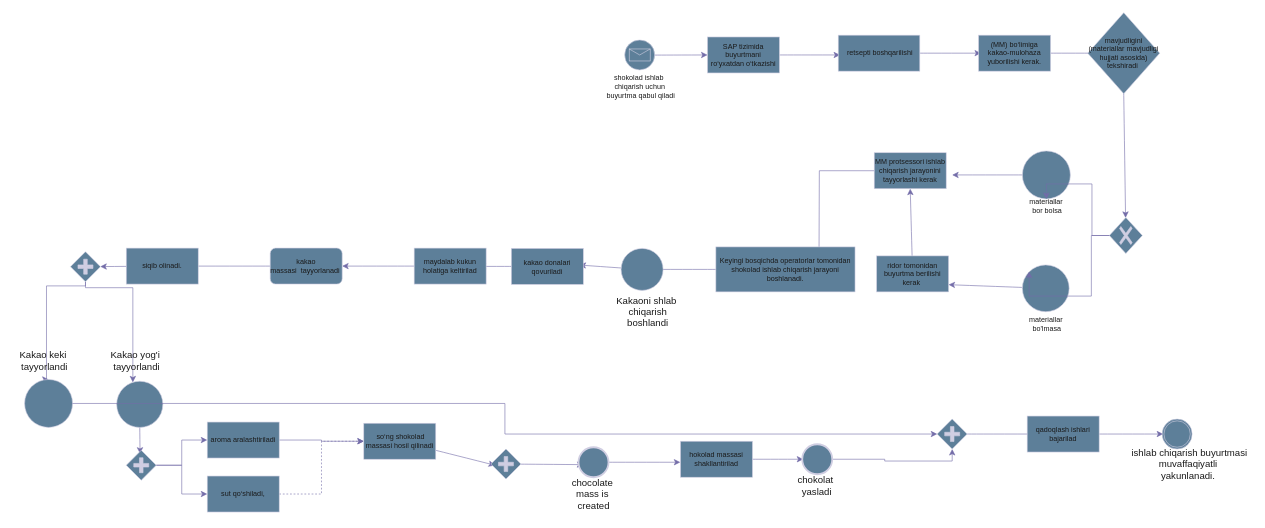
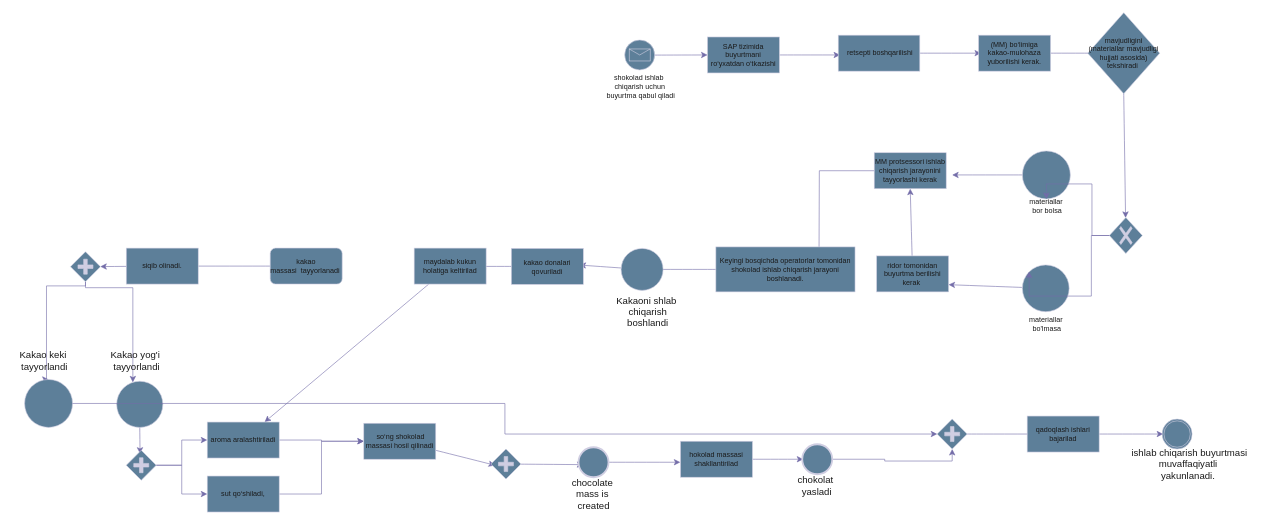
(348, 266) -> (347, 353)
(322, 490) -> (322, 490)
